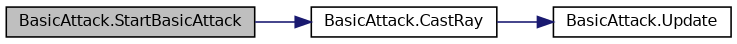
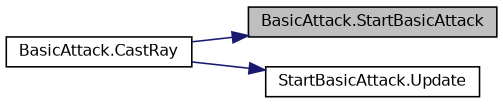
(275, 22) -> (212, 40)
(642, 22) -> (373, 82)
